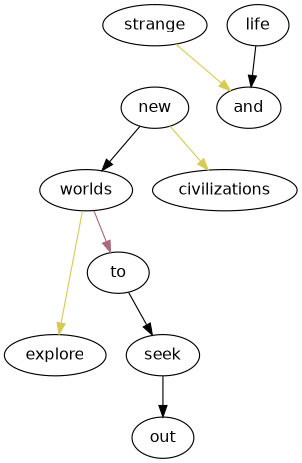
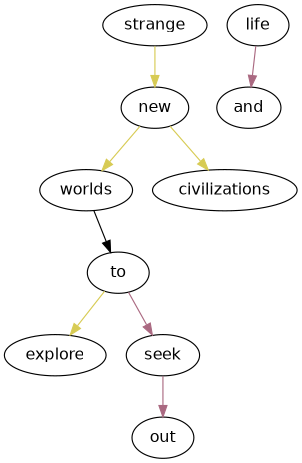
(254, 61) -> (254, 61)
(199, 64) -> (155, 61)
(125, 144) -> (125, 144)
(100, 226) -> (100, 226)
(72, 267) -> (91, 309)
(138, 309) -> (138, 309)
(163, 391) -> (163, 391)
